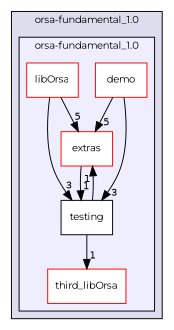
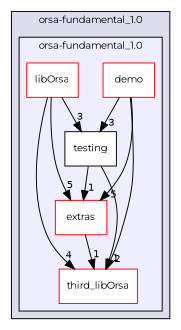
(80, 179) -> (89, 247)
none -> (132, 180)
none -> (37, 184)
